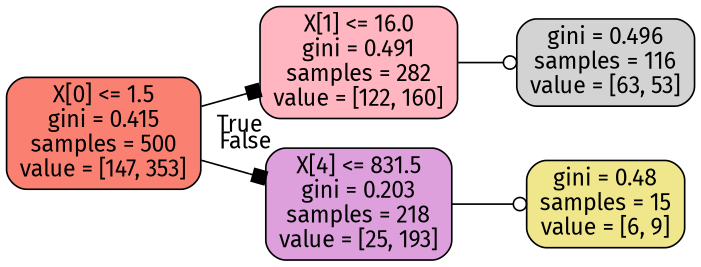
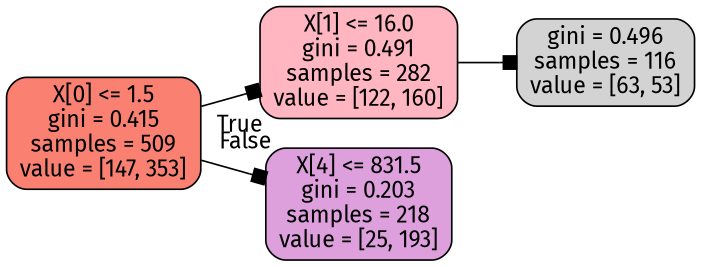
(481, 63) -> (479, 63)
(104, 133) -> (104, 133)
(606, 204) -> none
